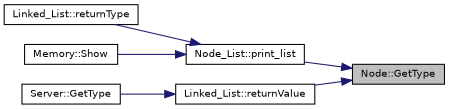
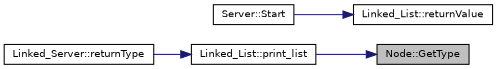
(71, 15) -> (79, 54)
(71, 54) -> none
(245, 54) -> (254, 54)
(328, 83) -> none
(71, 94) -> (254, 15)
